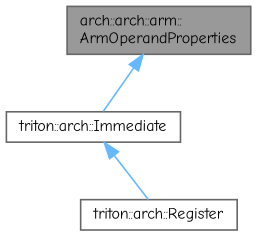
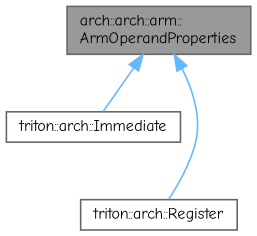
(131, 177) -> (197, 136)
